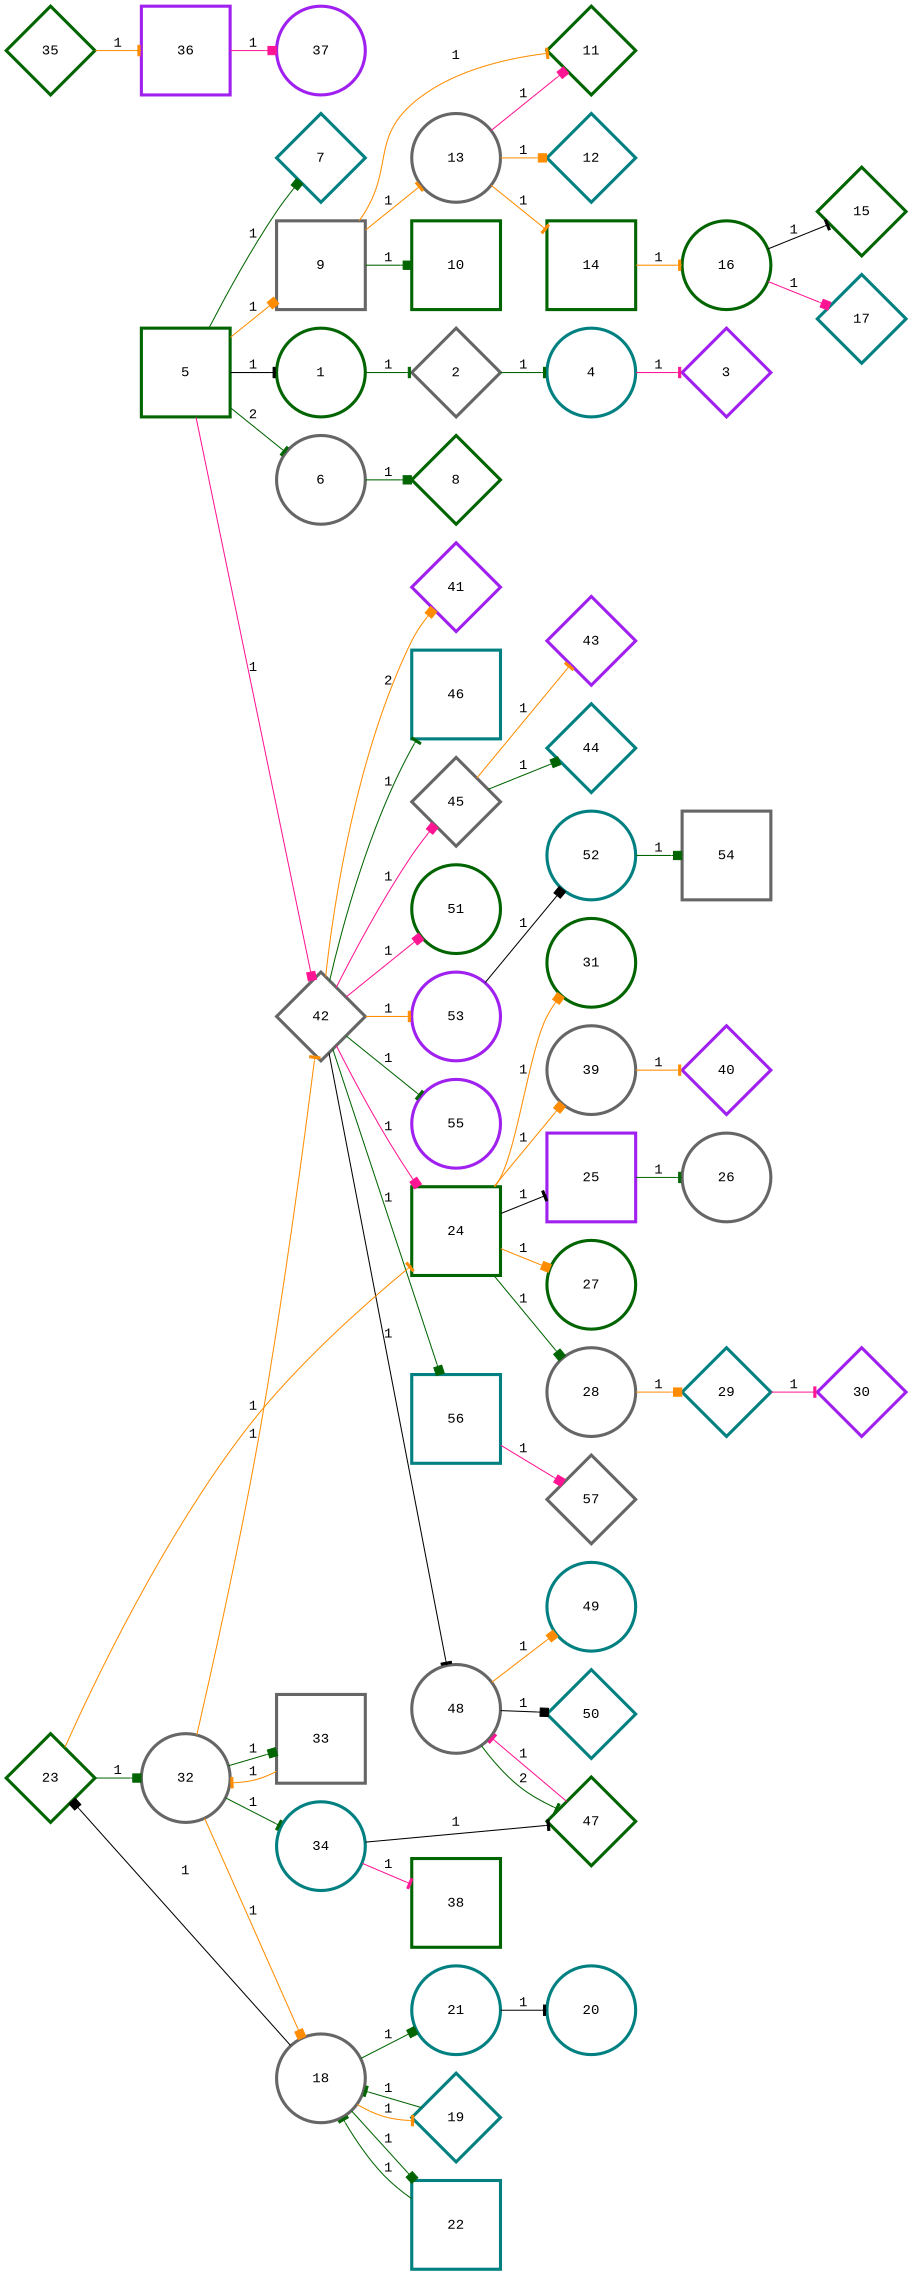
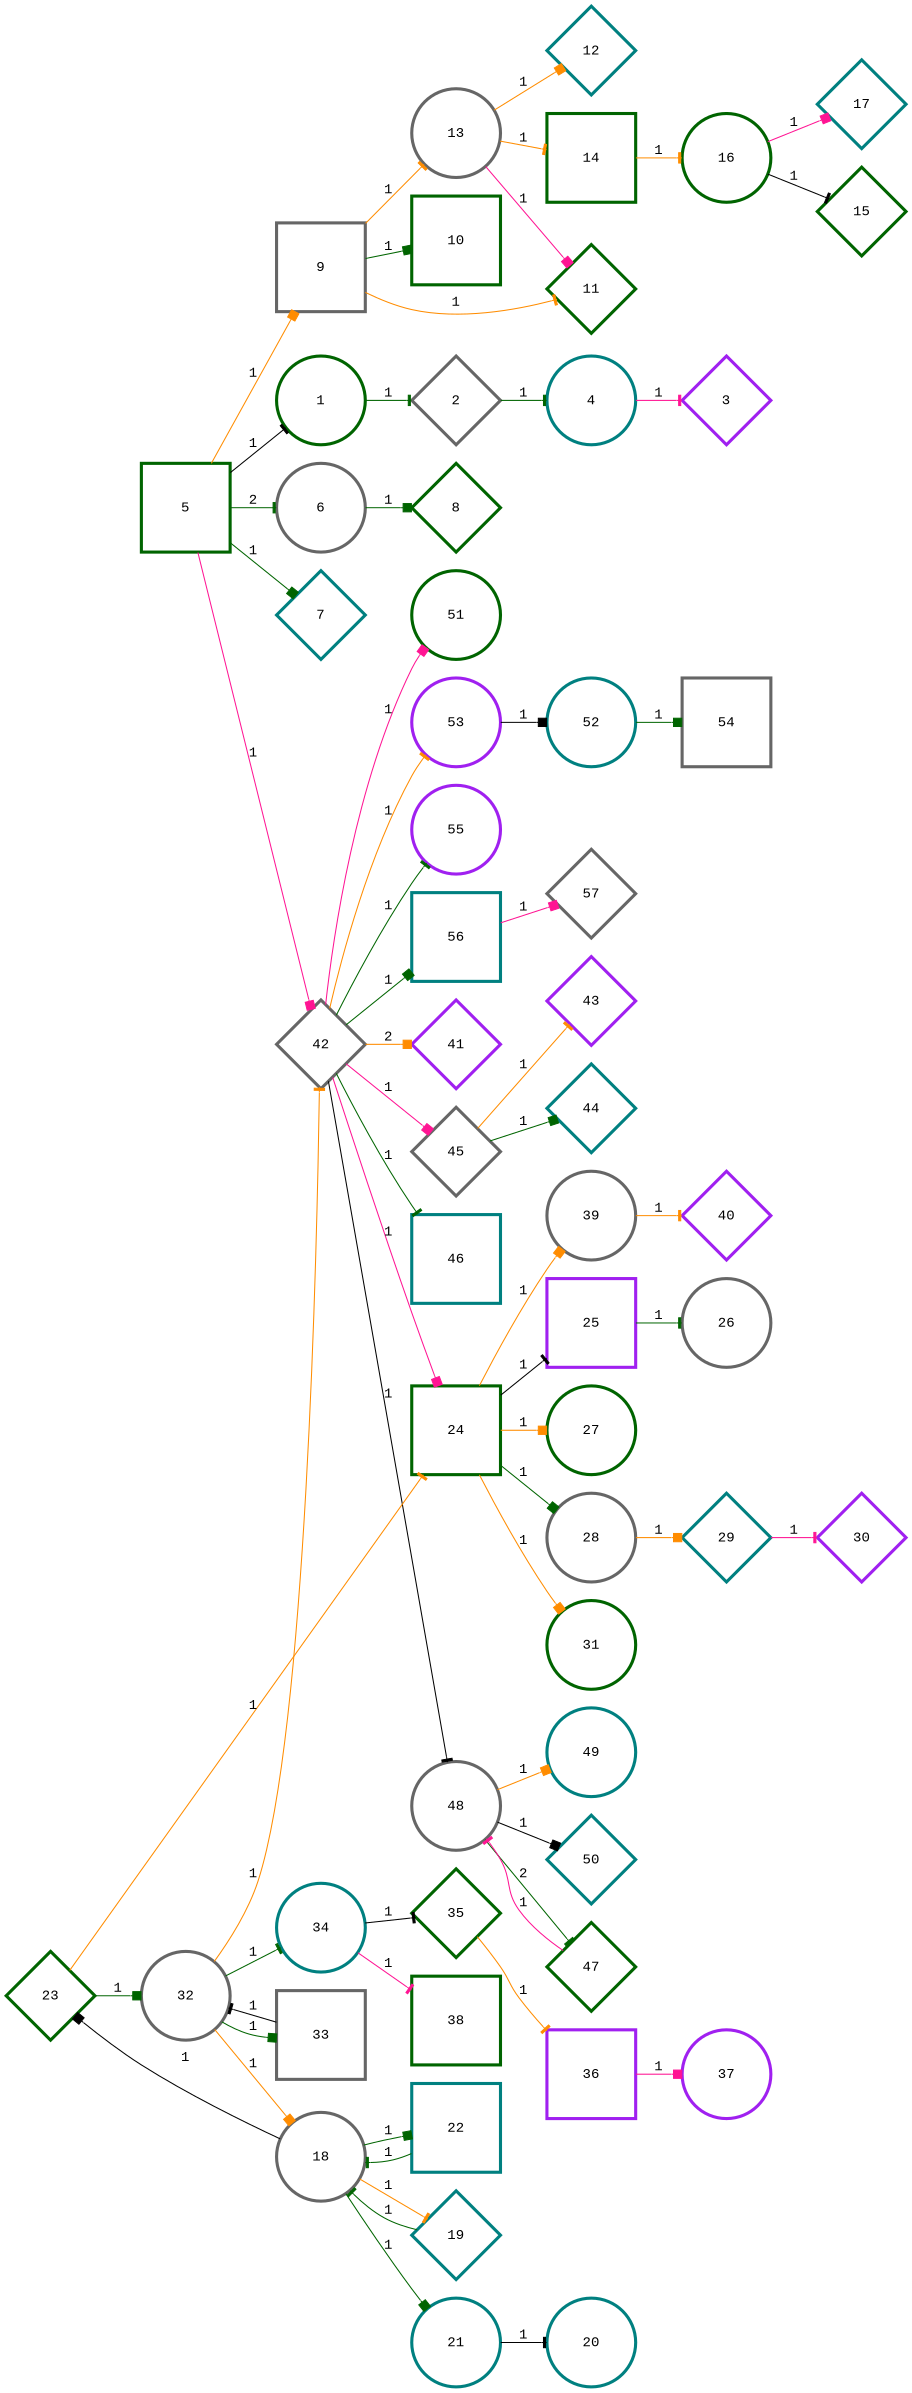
(257, 1779) -> (255, 2016)
(455, 1834) -> (388, 1921)
